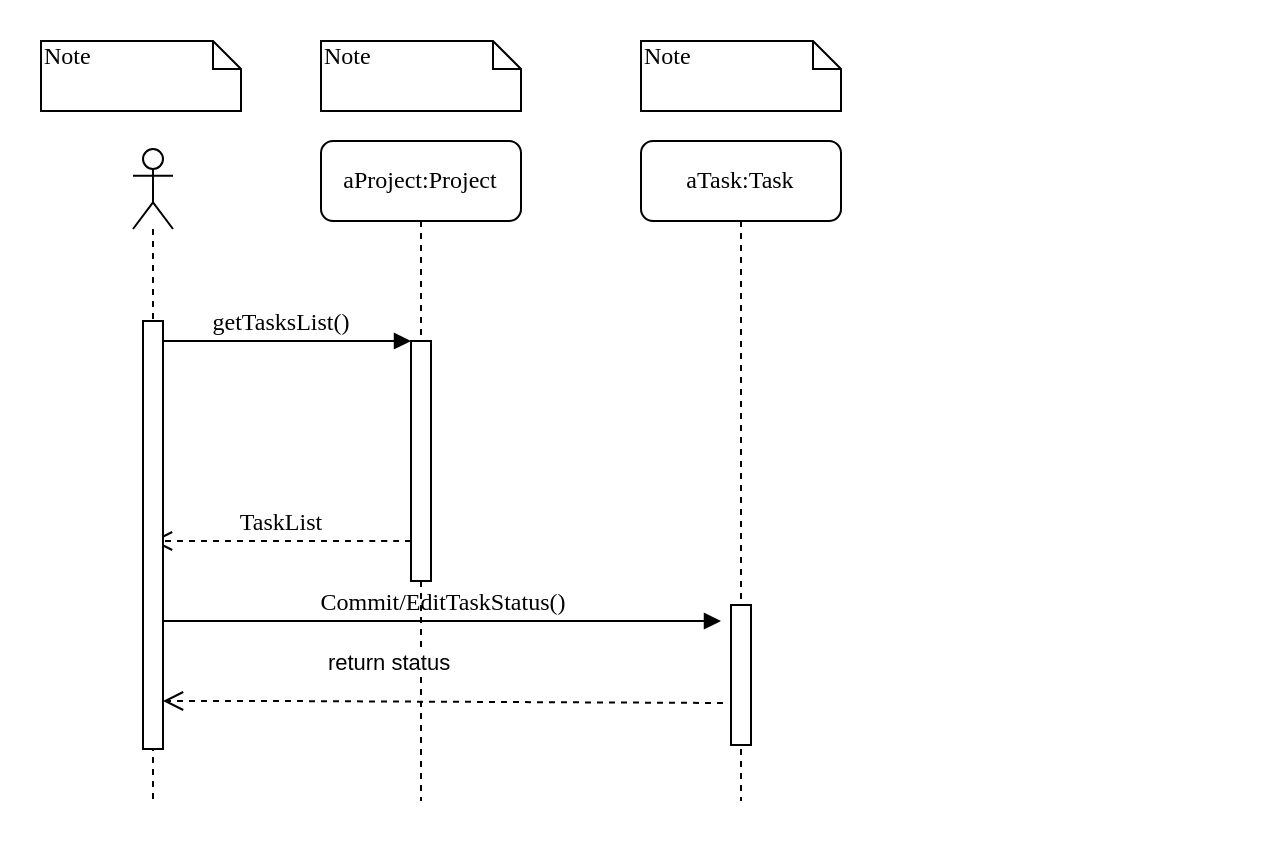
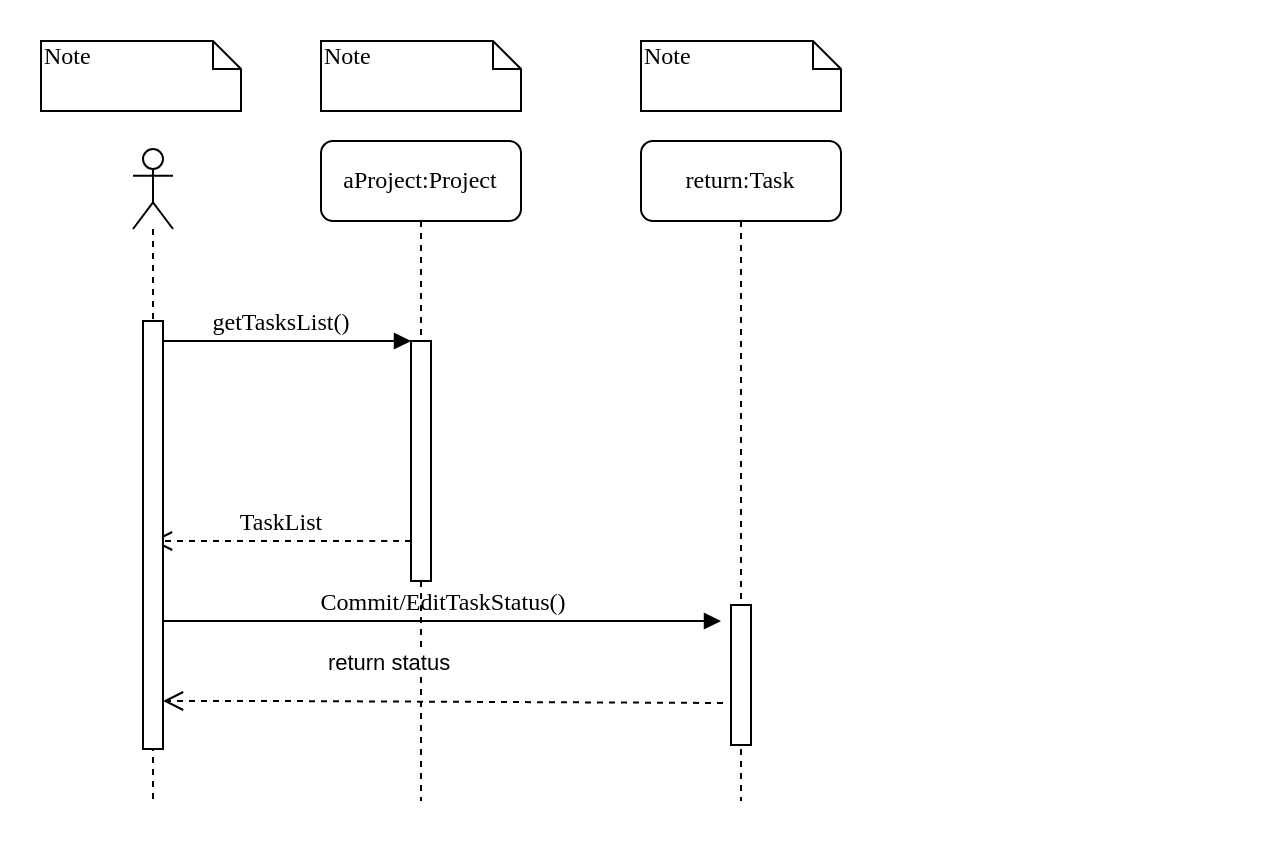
(741, 181) -> (741, 181)
